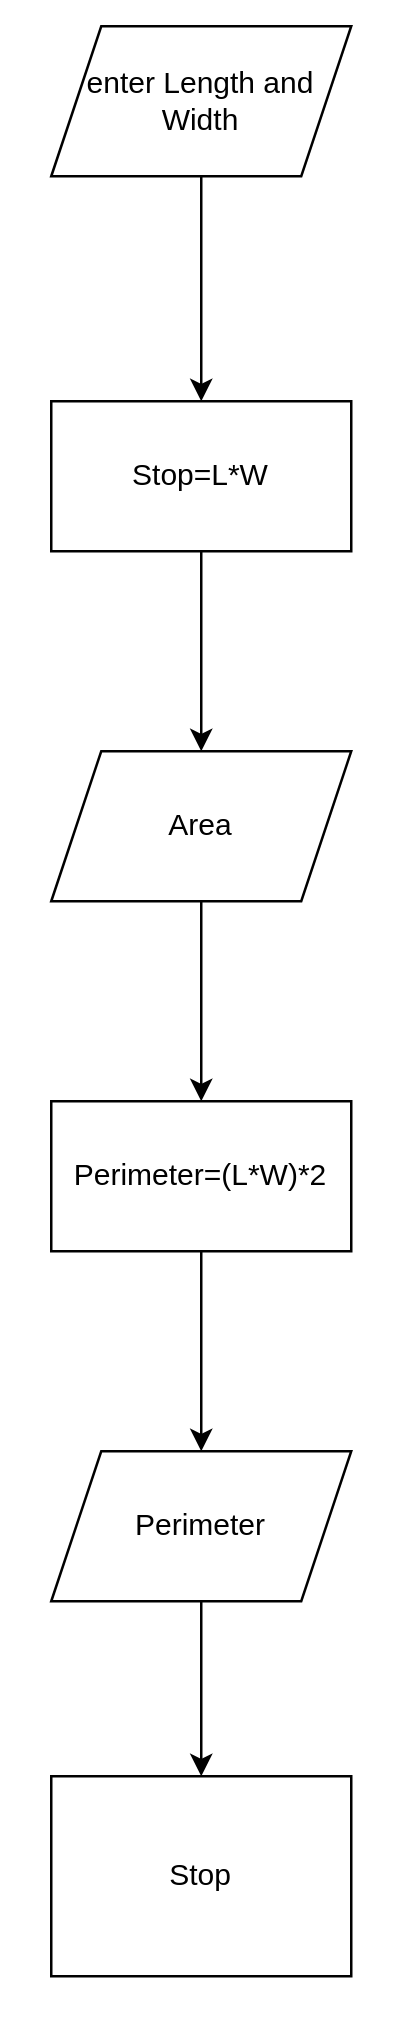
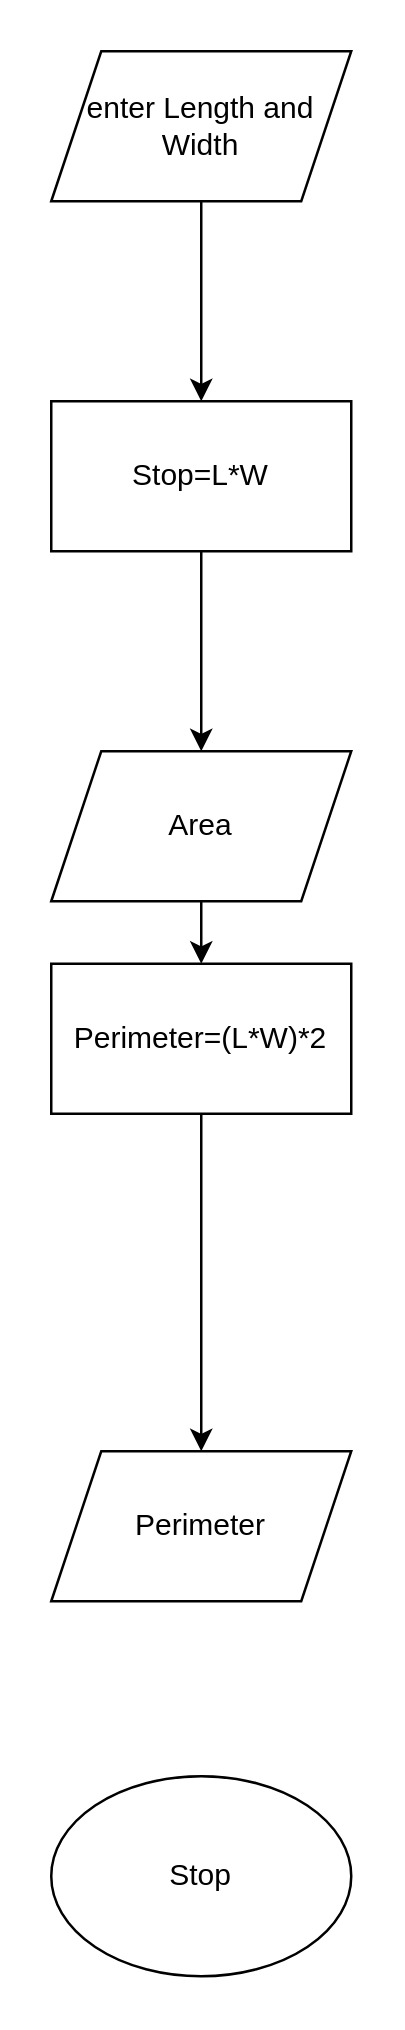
(201, 101) -> (201, 126)
(201, 1176) -> (201, 1039)
(201, 1680) -> none
(201, 1876) -> (201, 1876)
